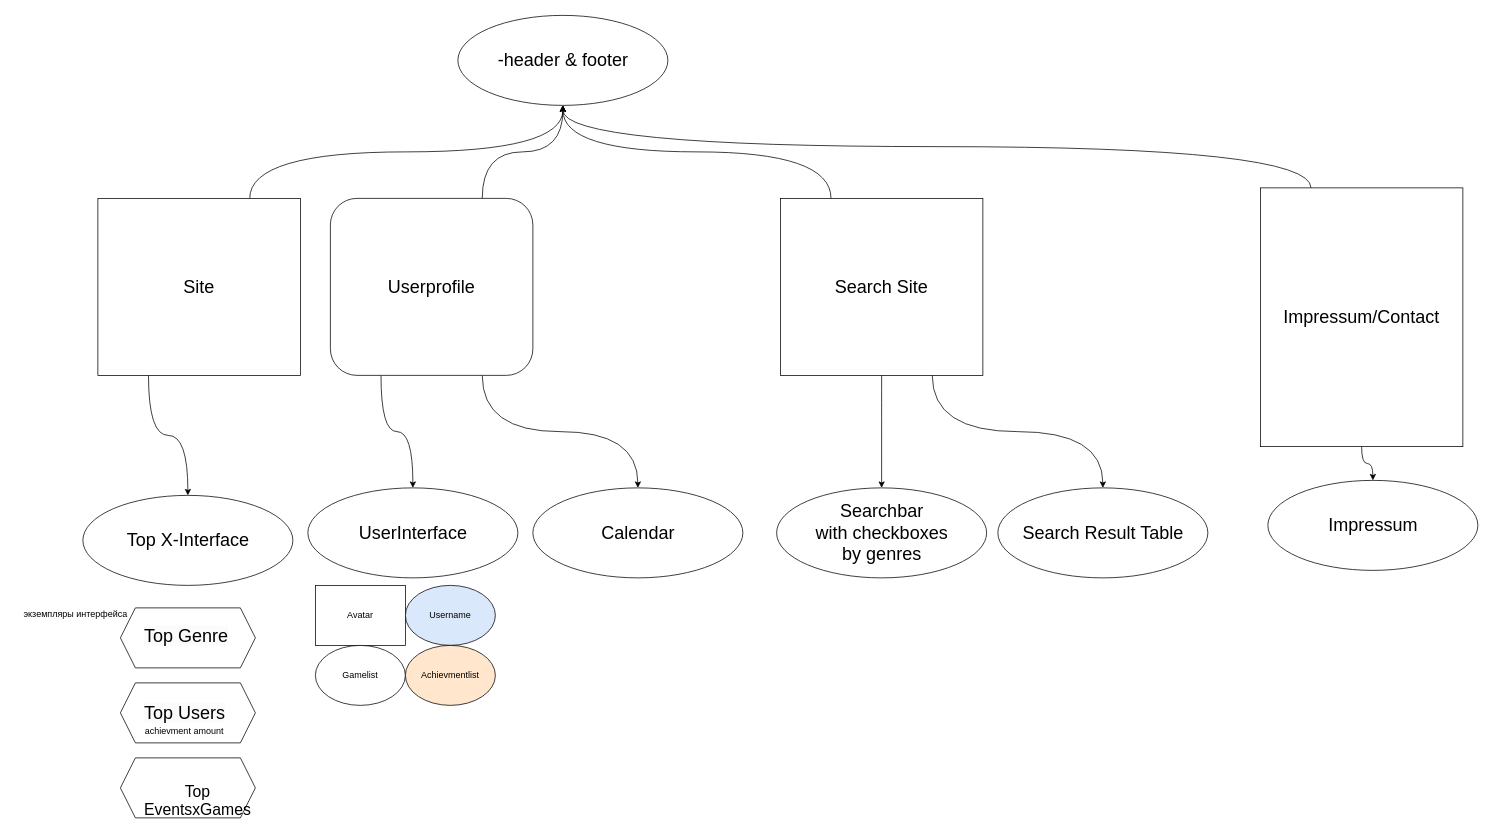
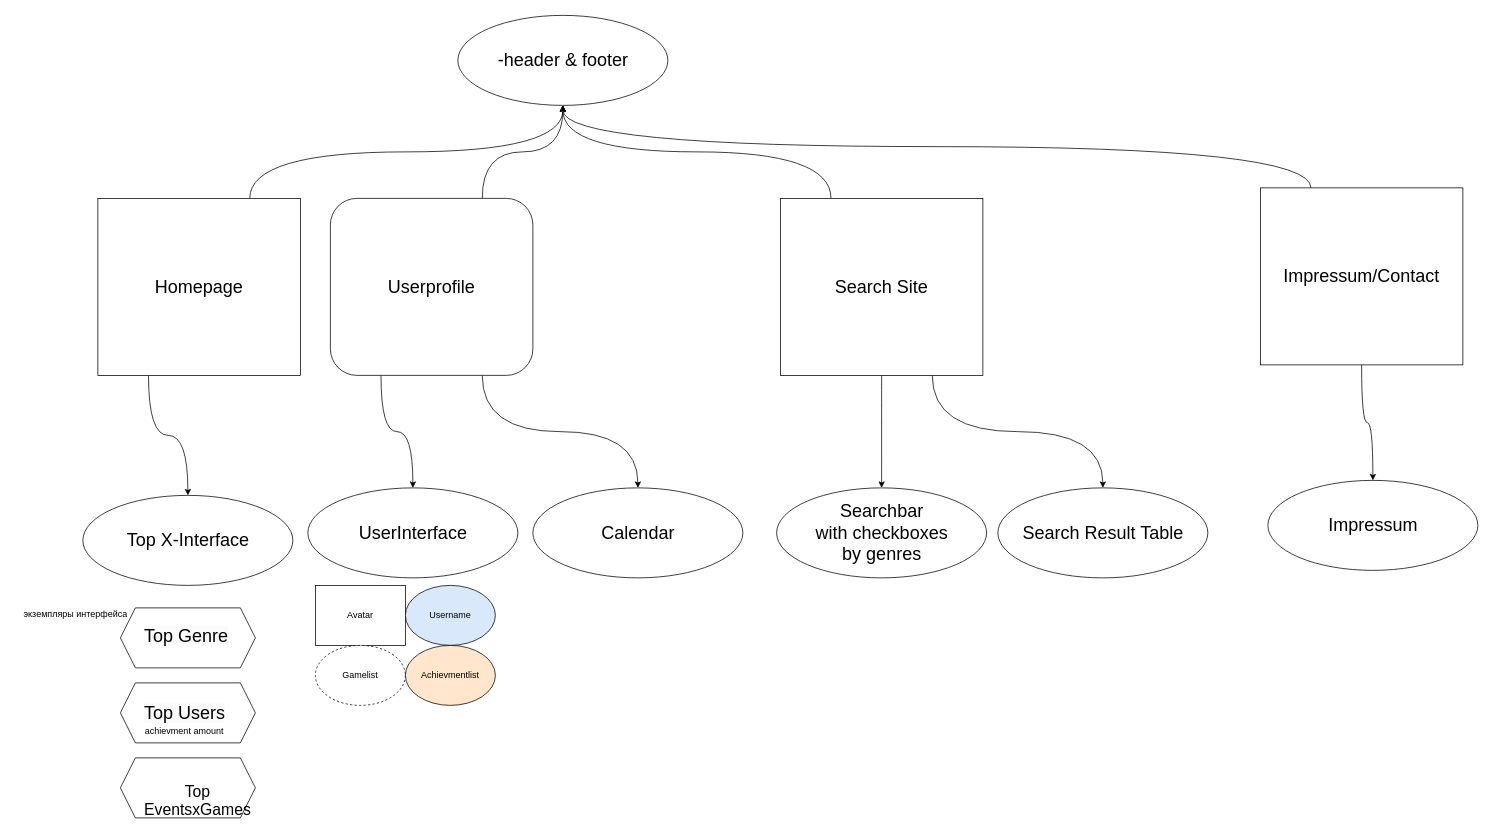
(199, 287) -> (199, 287)
(1362, 317) -> (1362, 276)
(360, 675) -> (360, 675)
